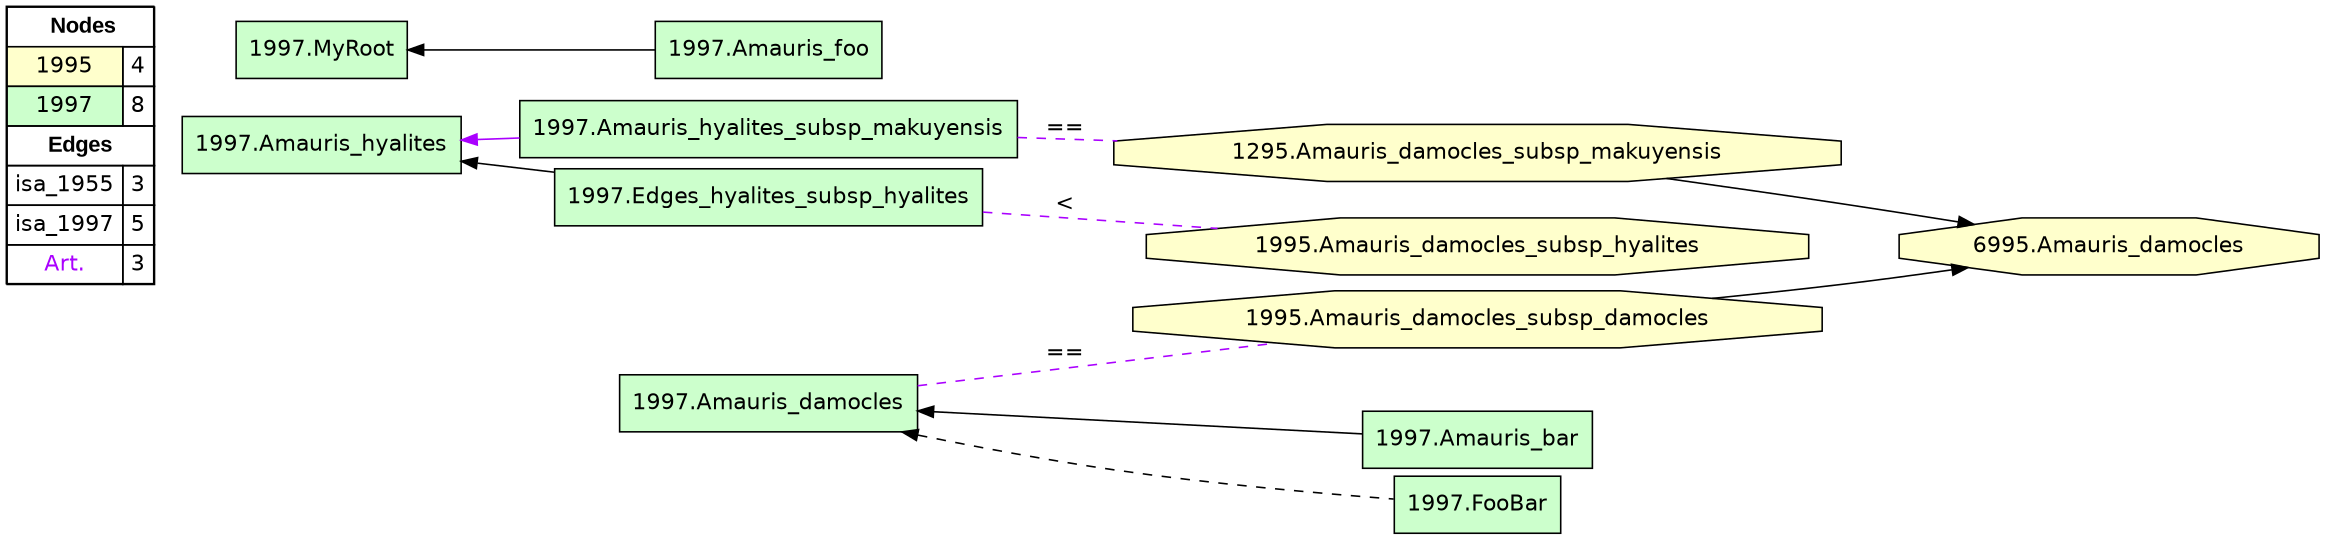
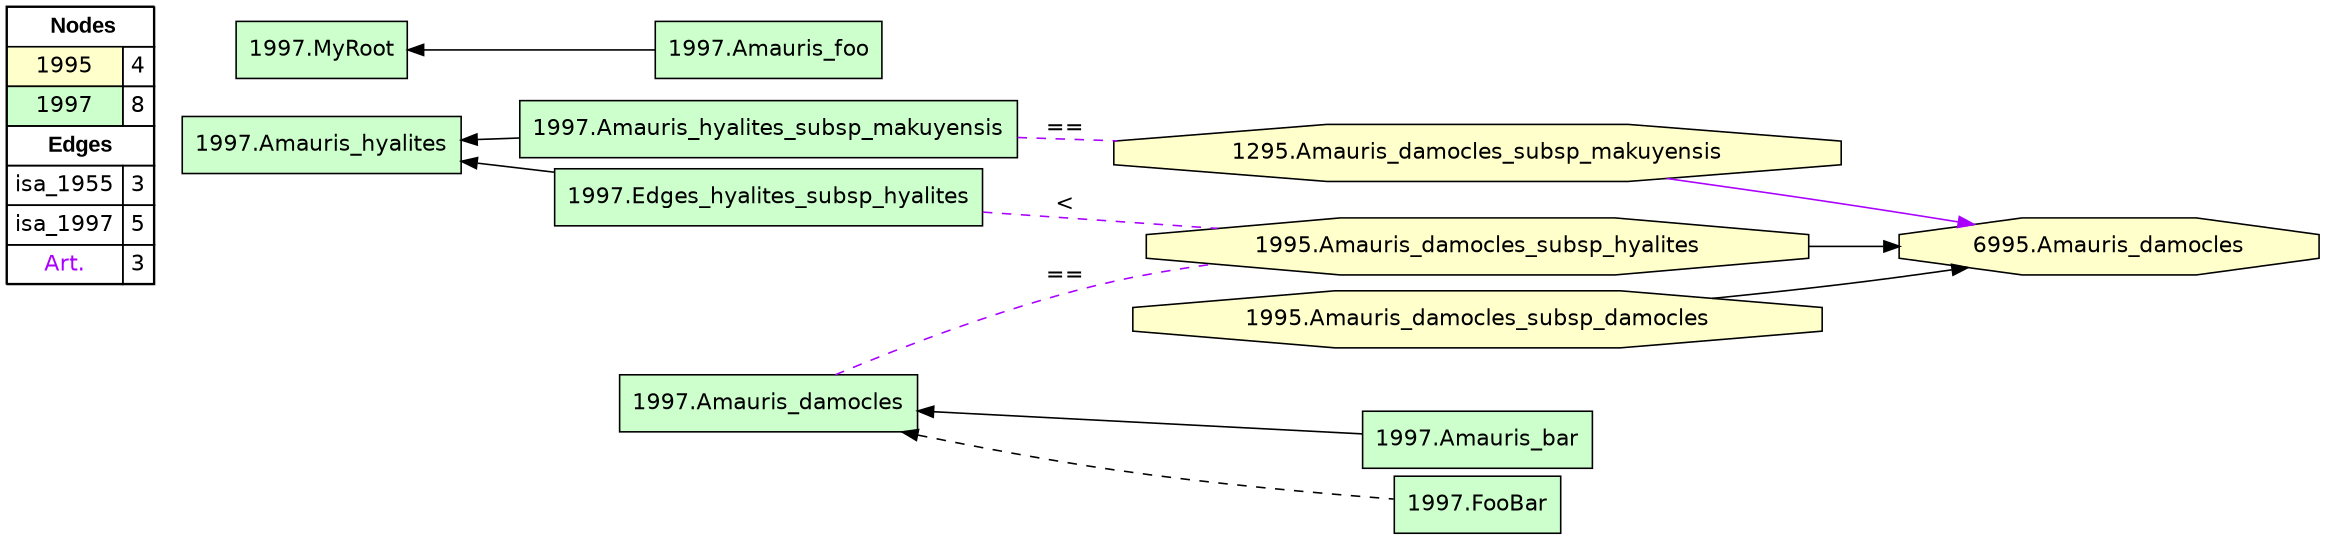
(498, 139) -> (498, 139)
(1812, 199) -> (1812, 199)
none -> (1846, 246)
(1097, 364) -> (1021, 307)
